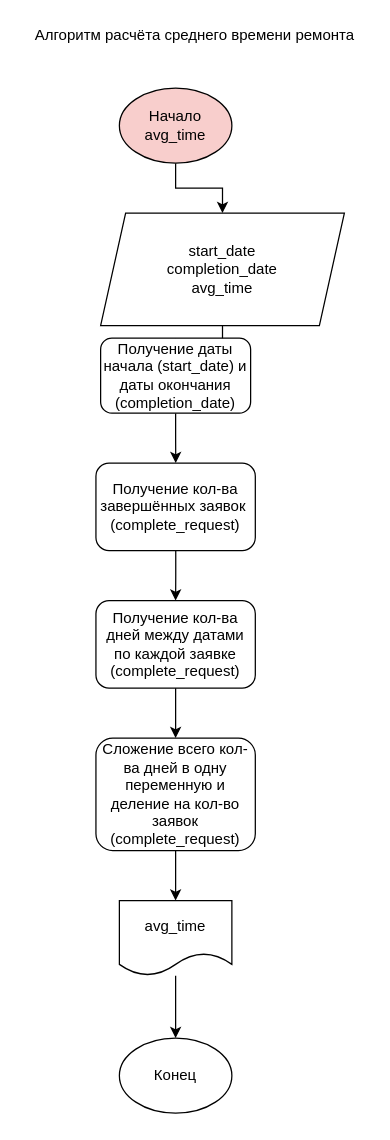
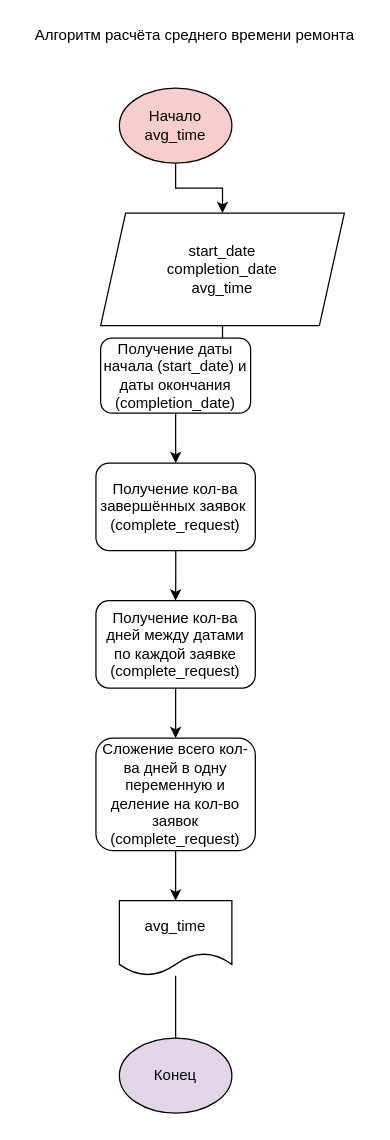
(176, 1028) -> (176, 1031)
(176, 1076) -> (176, 1076)
